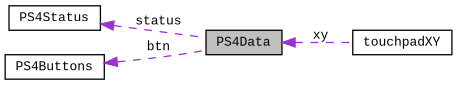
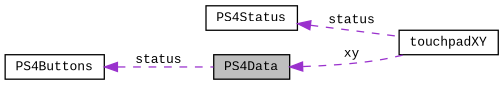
(160, 32) -> (355, 31)
(155, 47) -> (155, 60)
